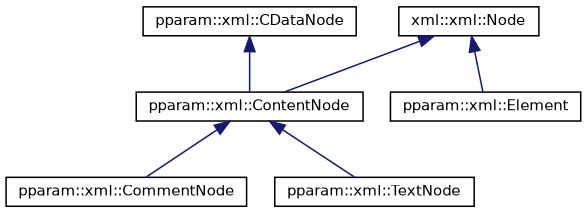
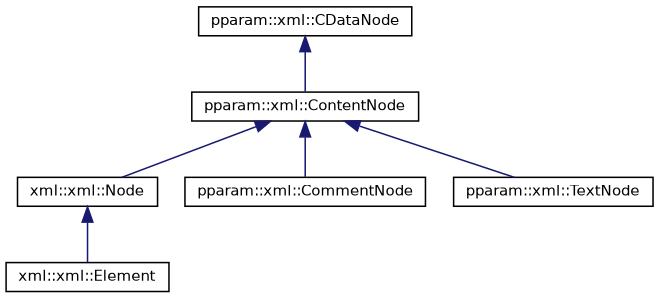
(352, 67) -> (189, 152)
(486, 107) -> (88, 277)
